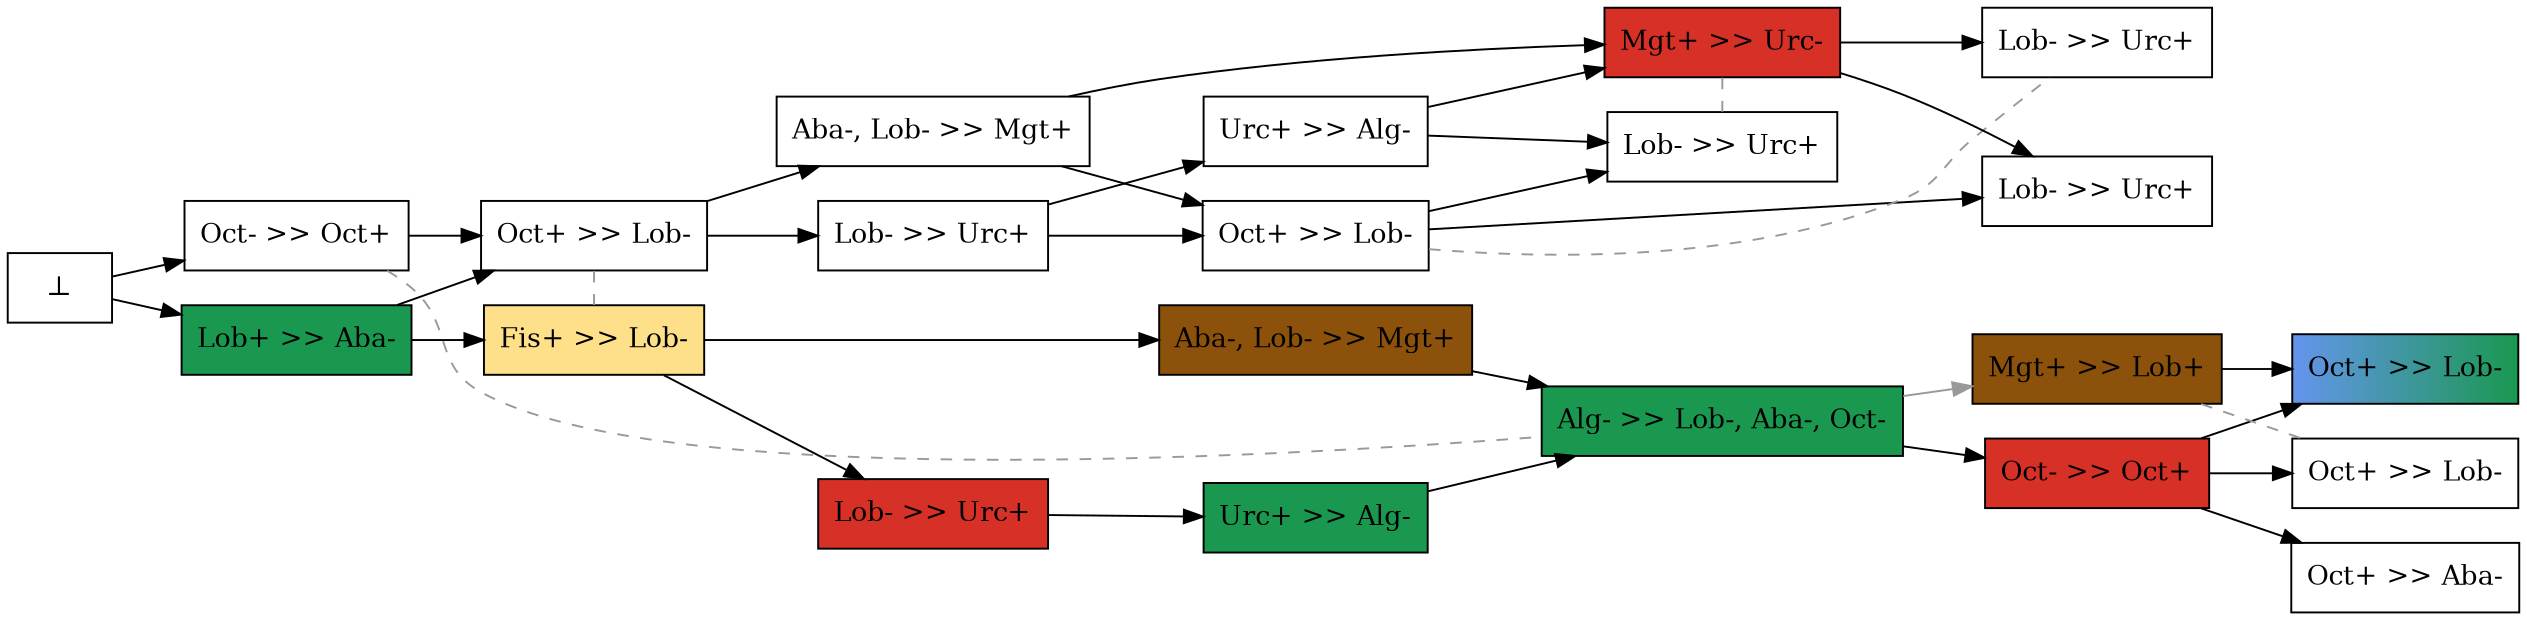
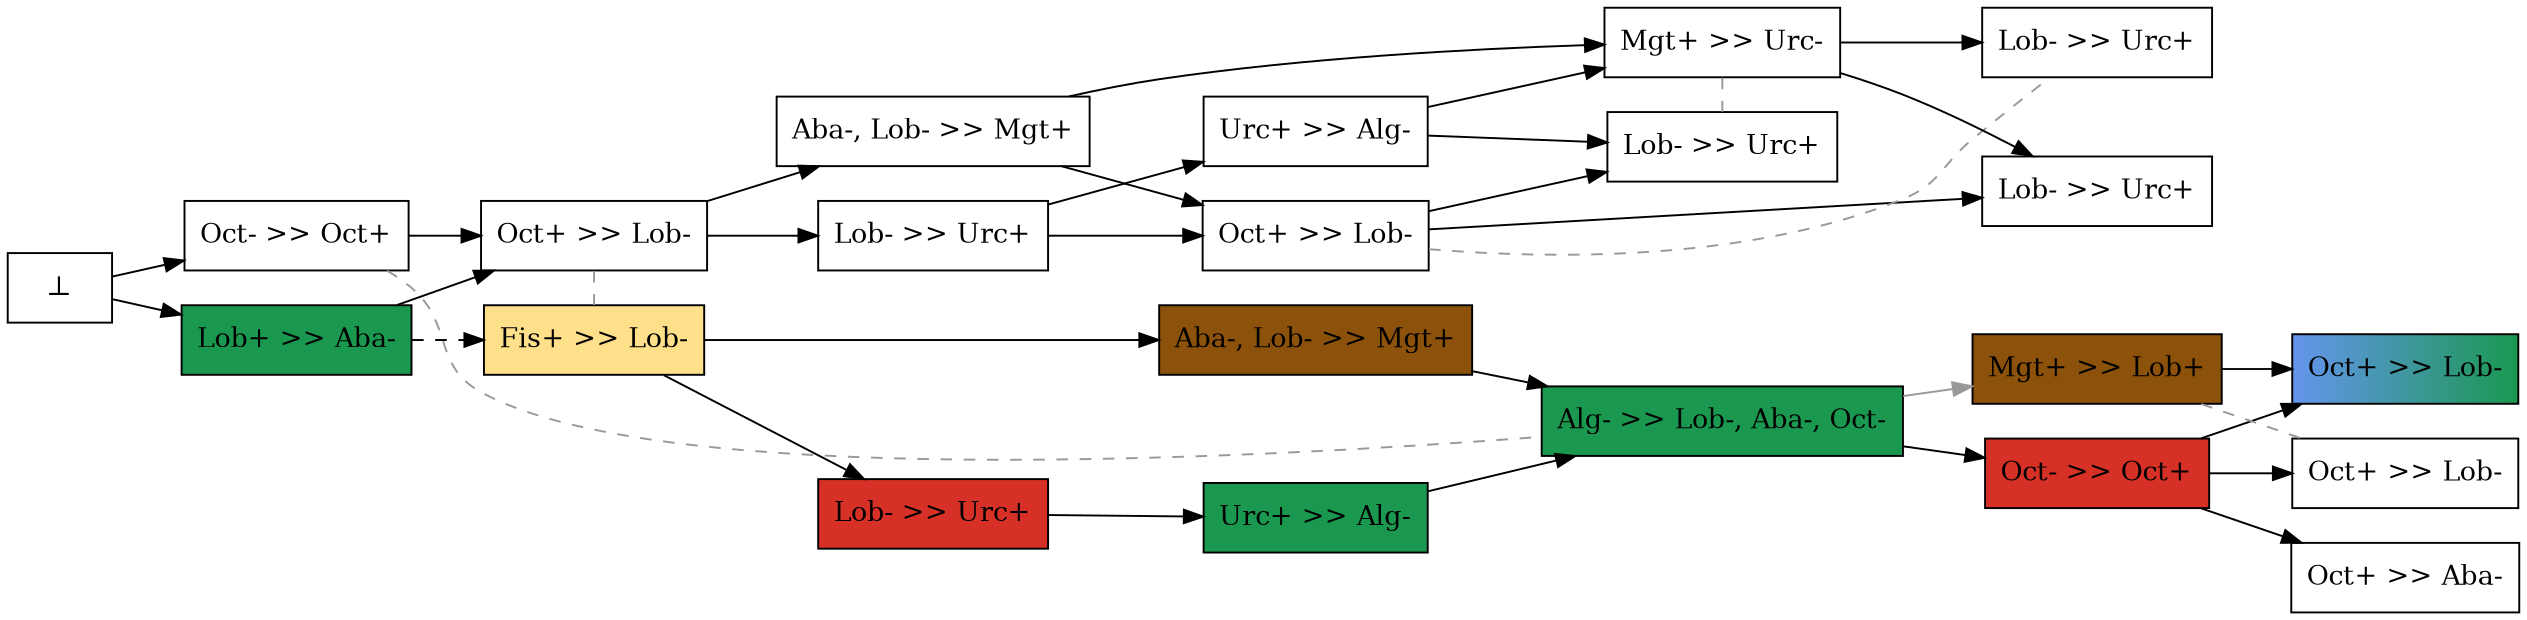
(1722, 43) -> (1722, 43)
(430, 340) -> (430, 340)
